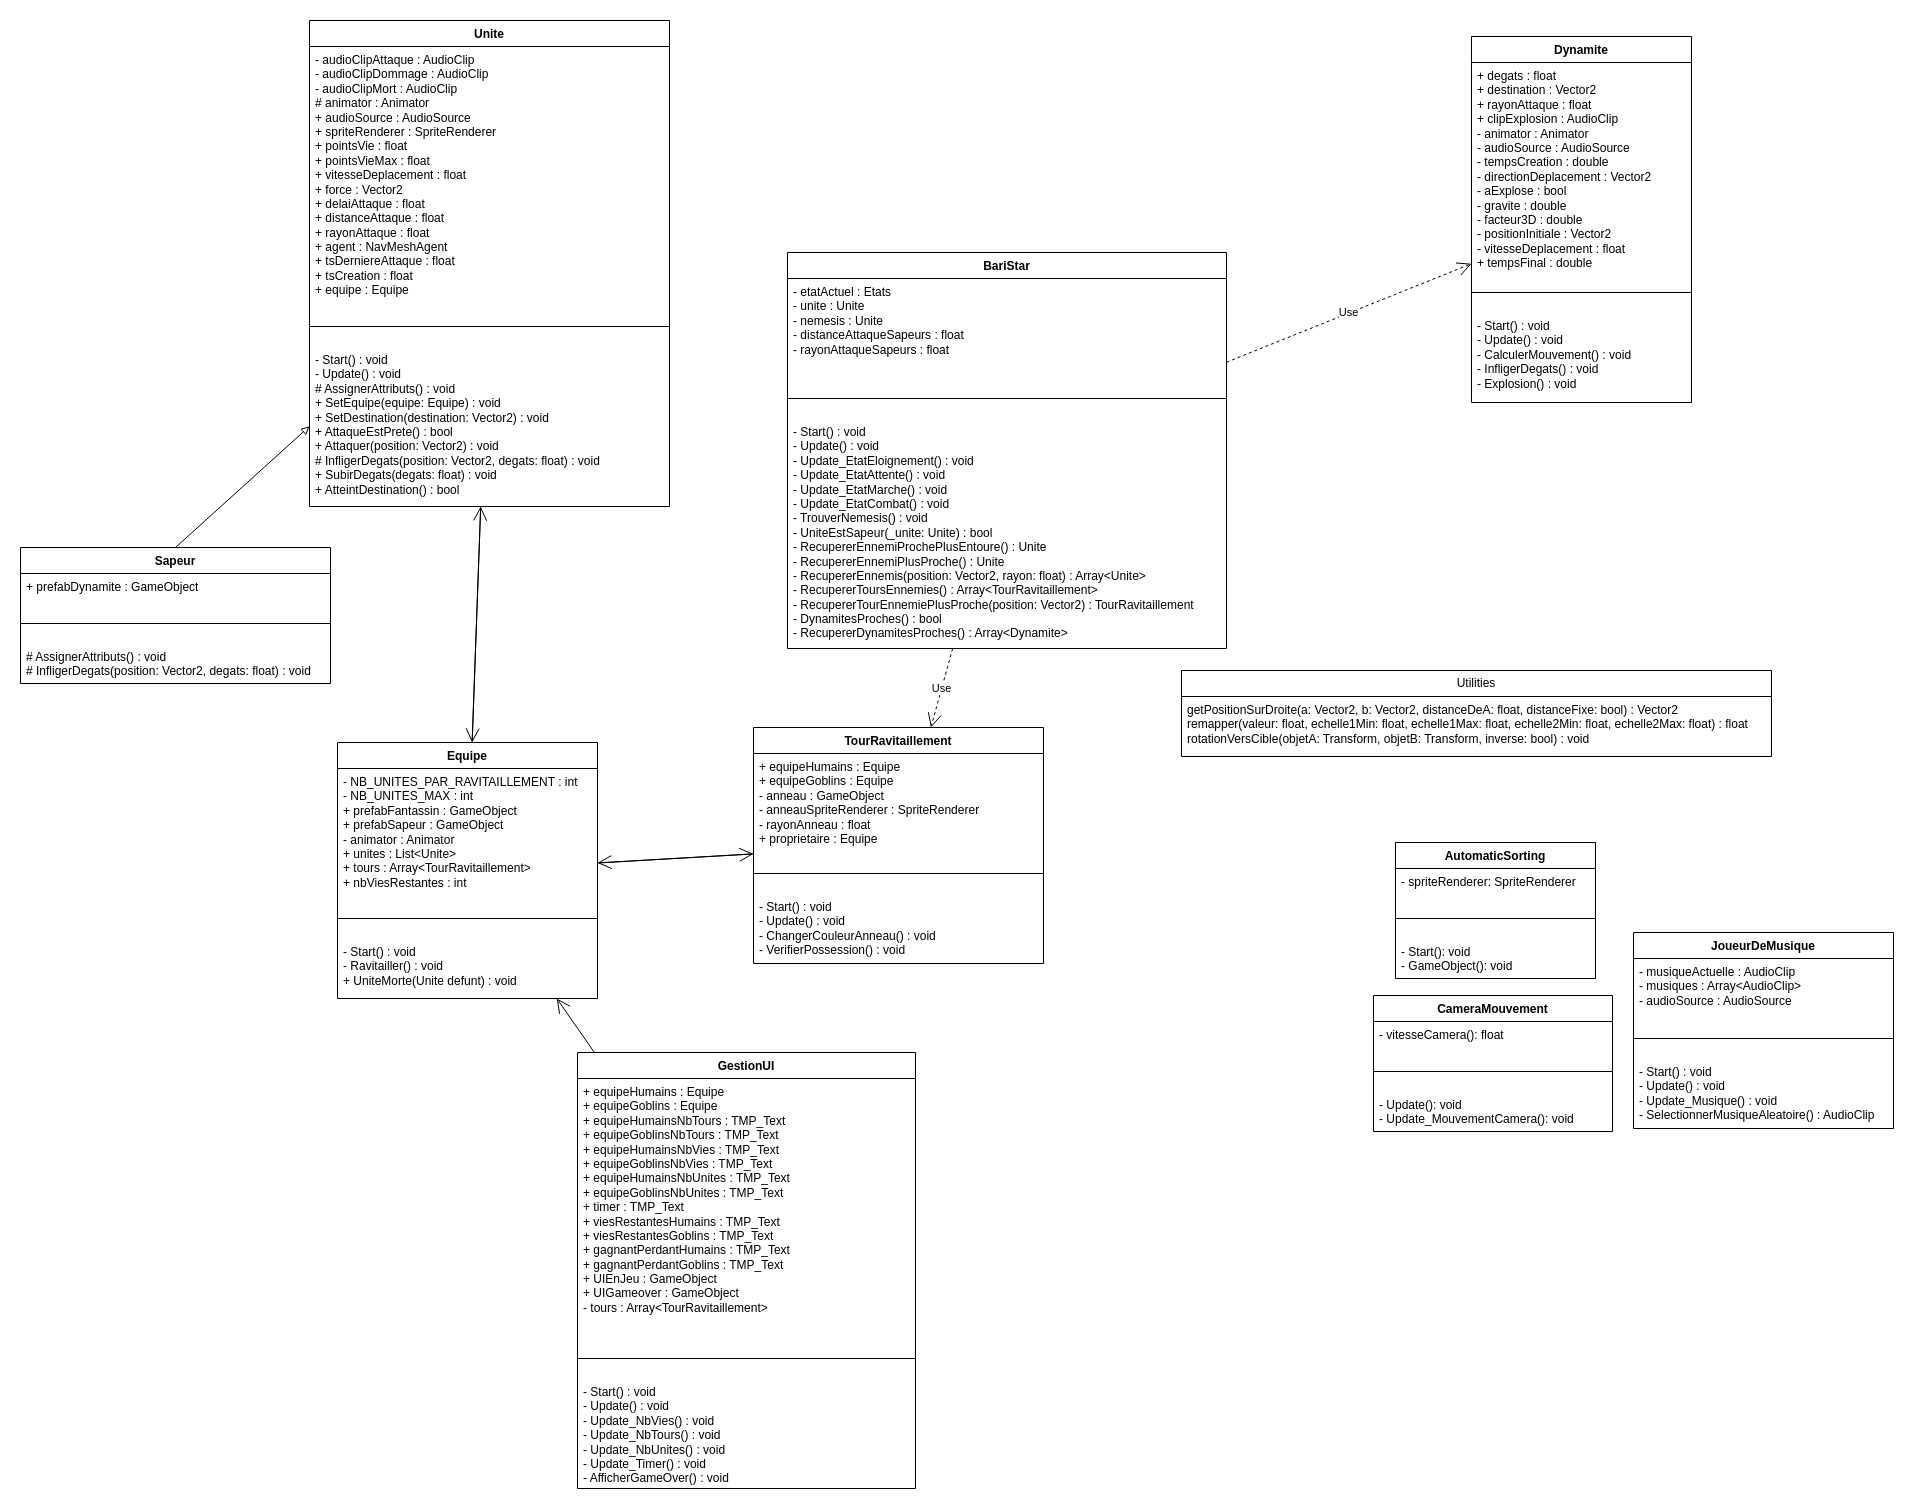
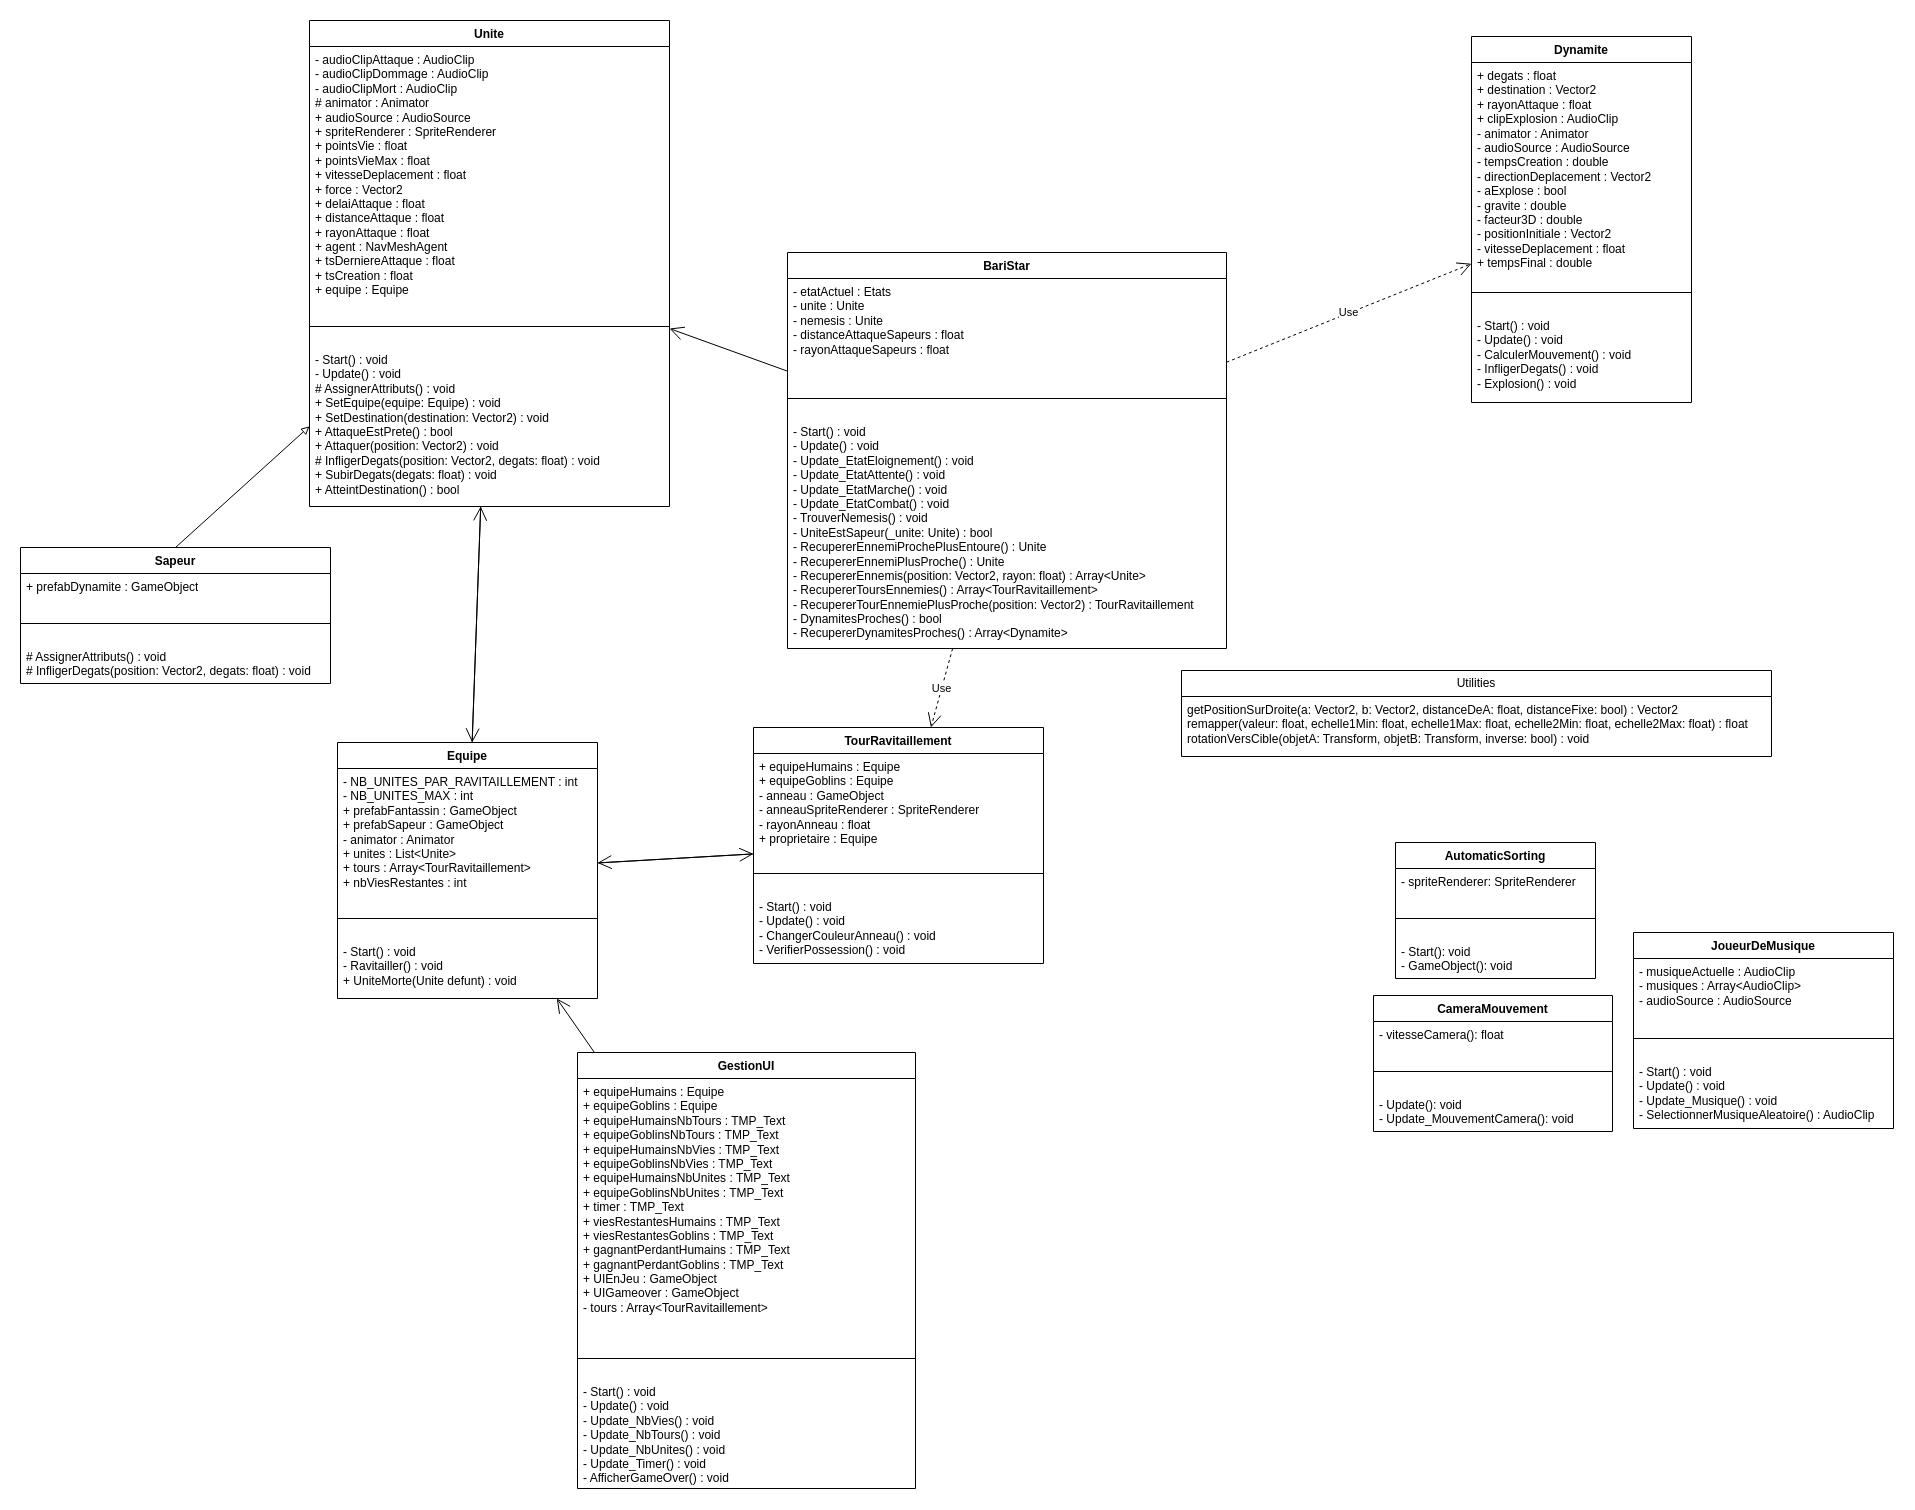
none -> (728, 350)
